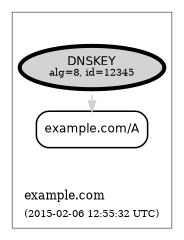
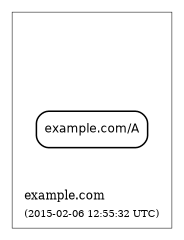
(92, 68) -> none
